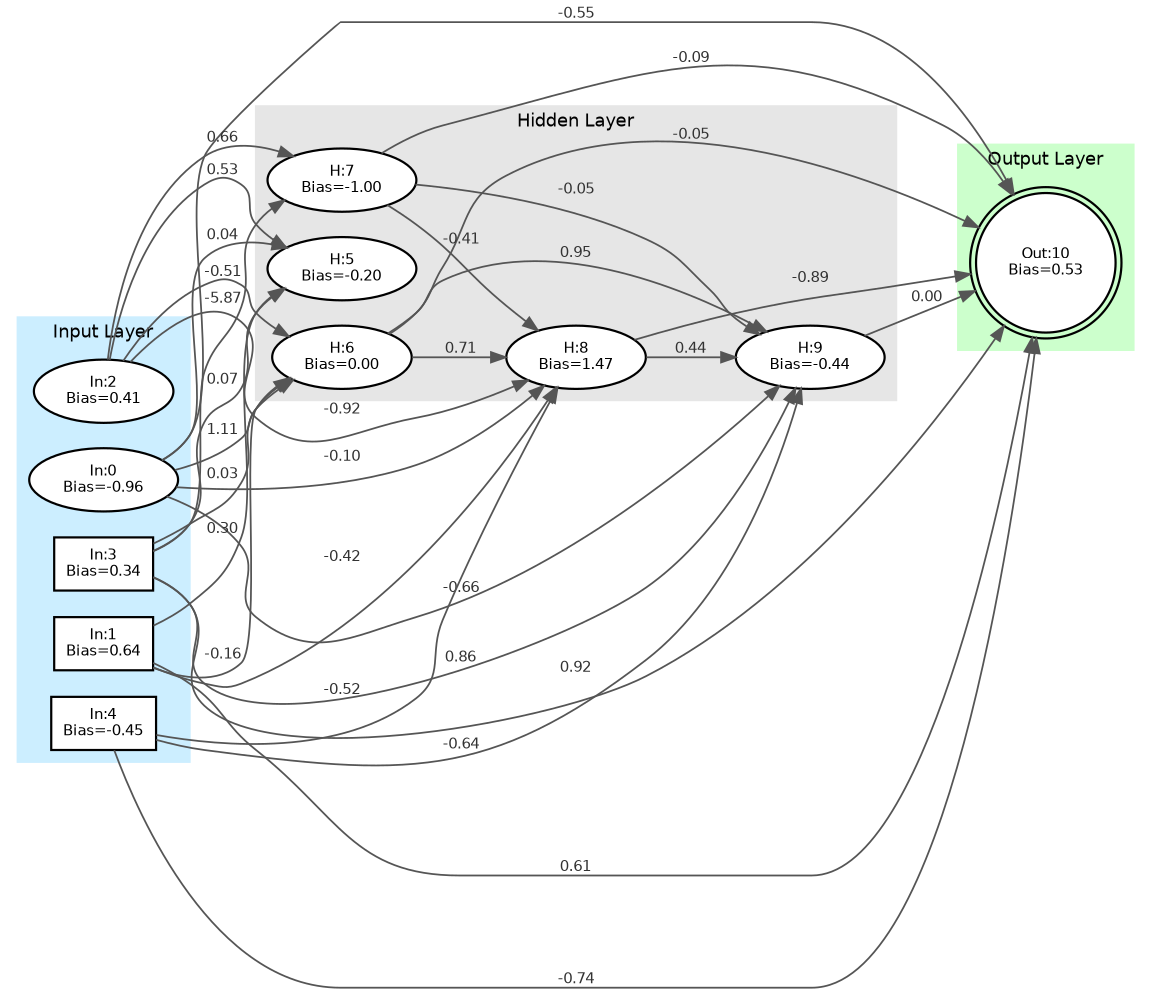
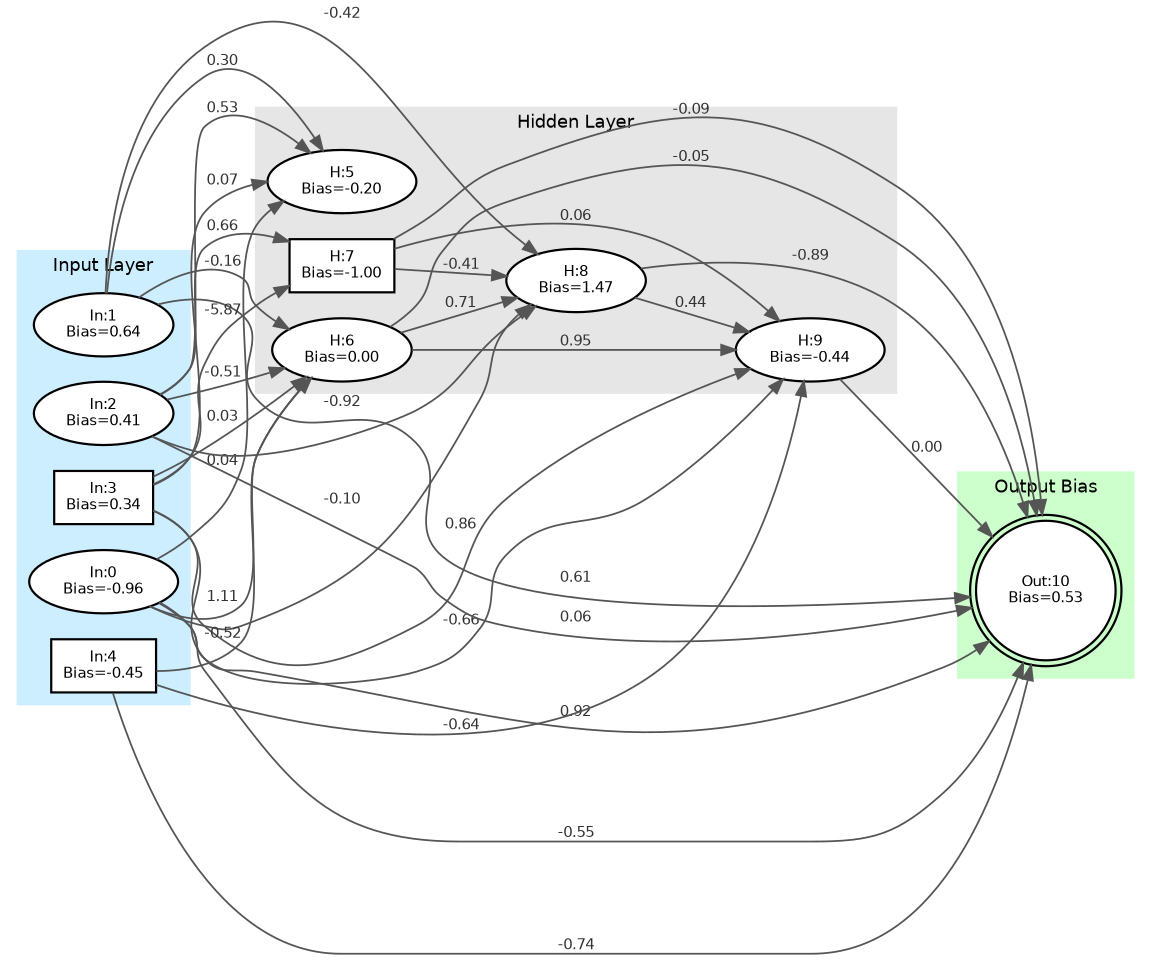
(1046, 160) -> (1046, 488)
(342, 180) -> (342, 266)
(576, 190) -> (576, 216)
none -> (530, 630)
(104, 644) -> (104, 325)
(435, 660) -> (252, 610)
